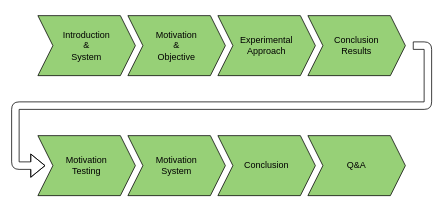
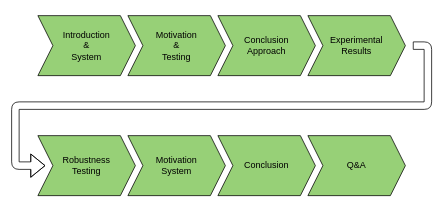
(177, 45) -> (177, 45)
(267, 45) -> (267, 45)
(357, 45) -> (357, 45)
(87, 165) -> (87, 165)
